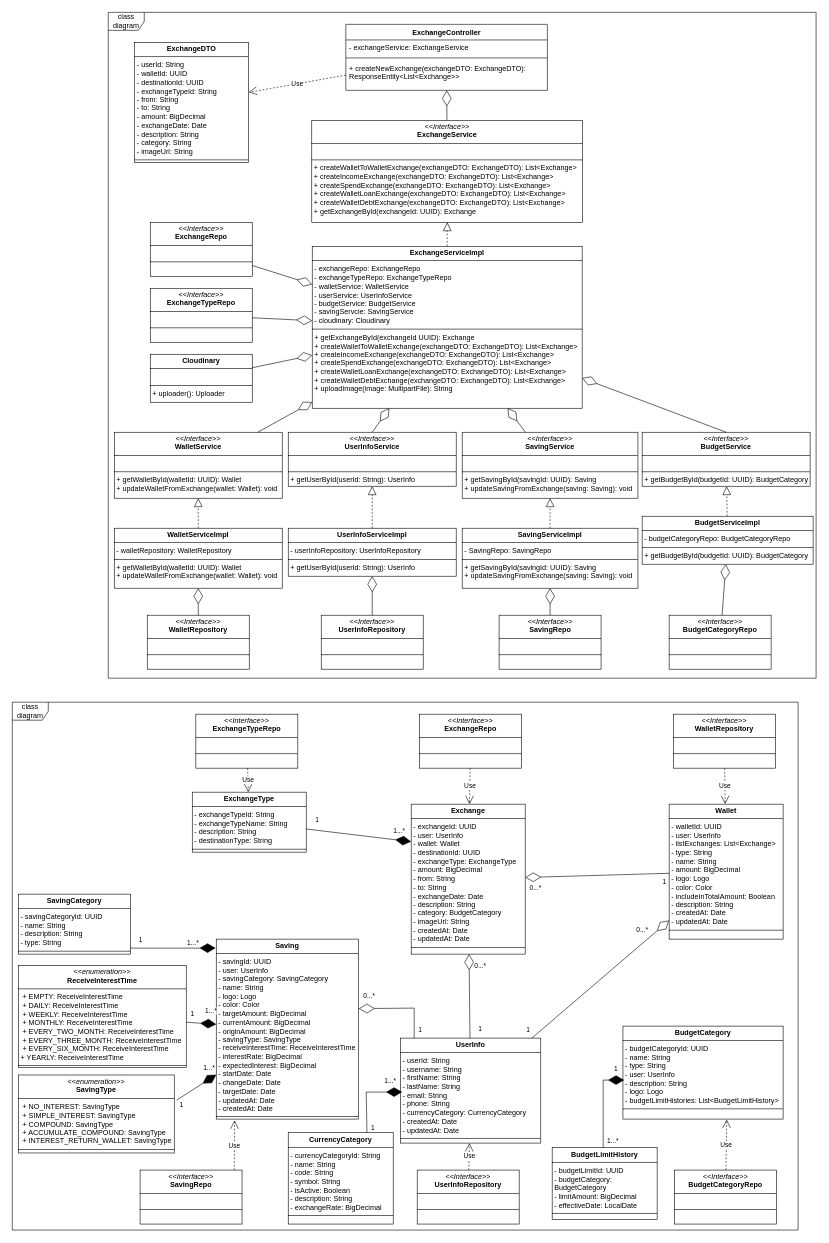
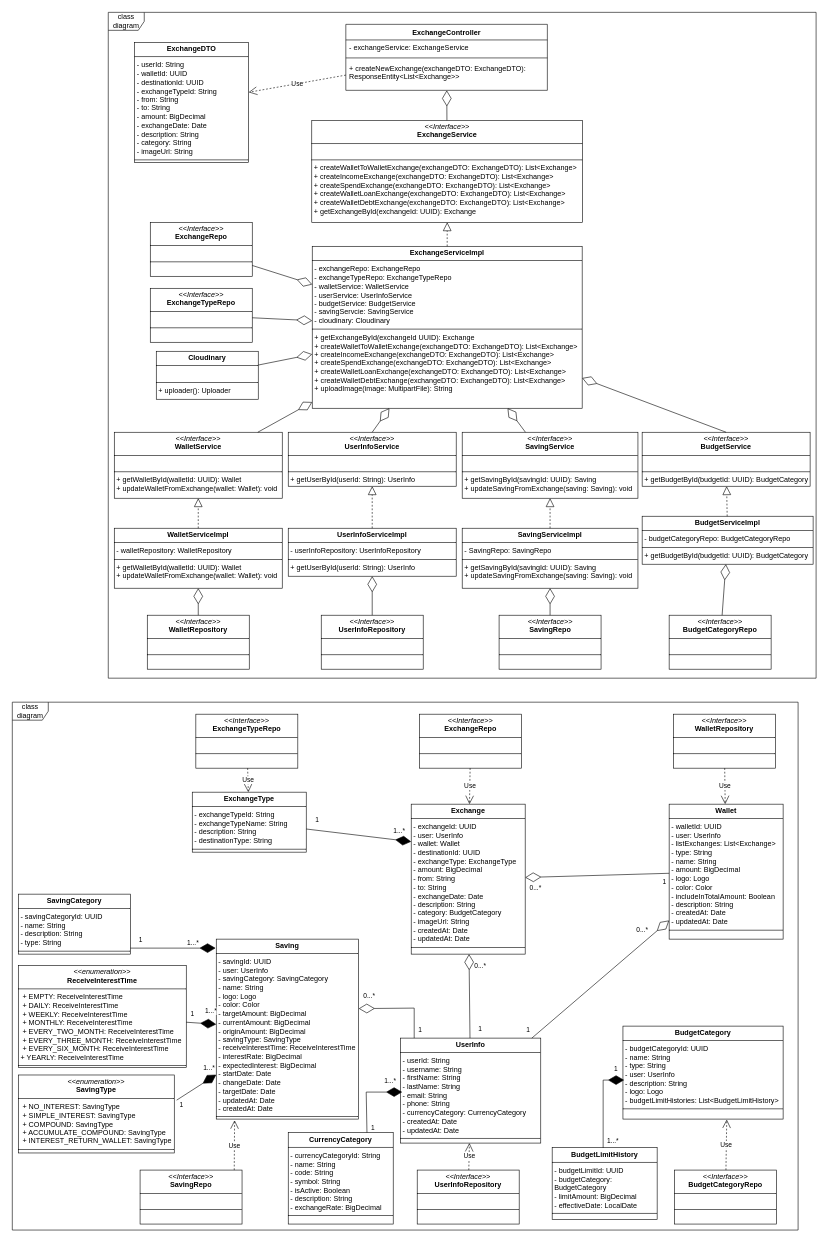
(201, 378) -> (207, 375)
